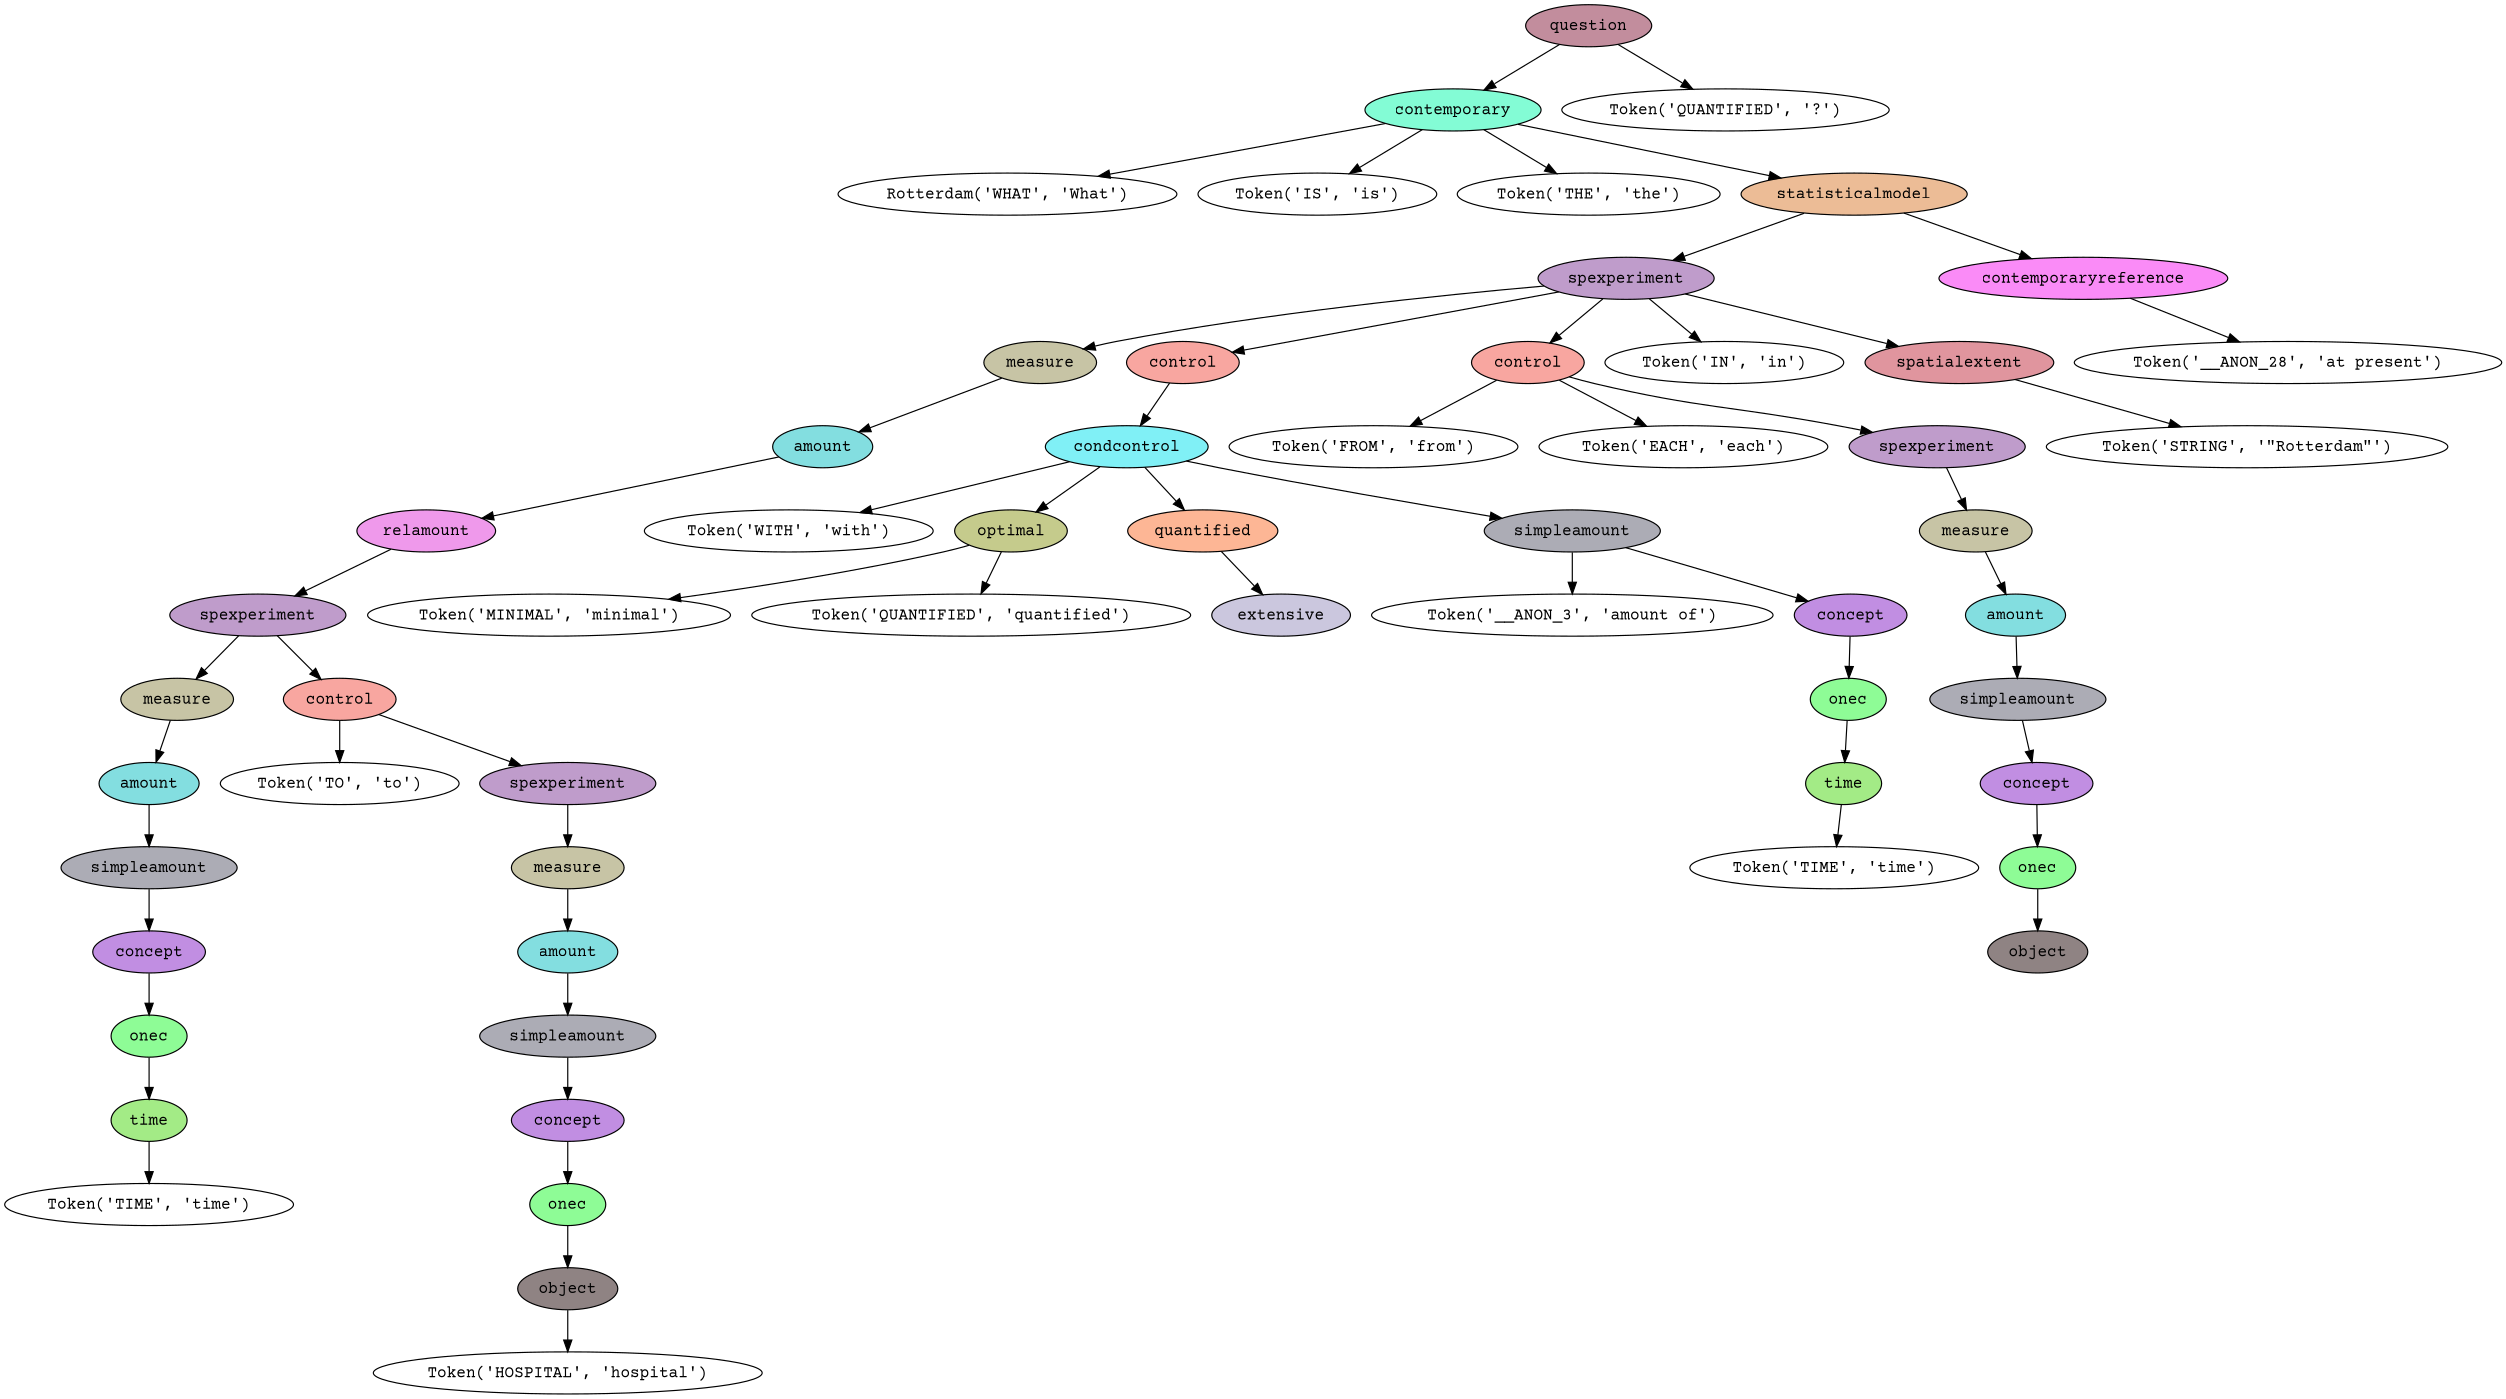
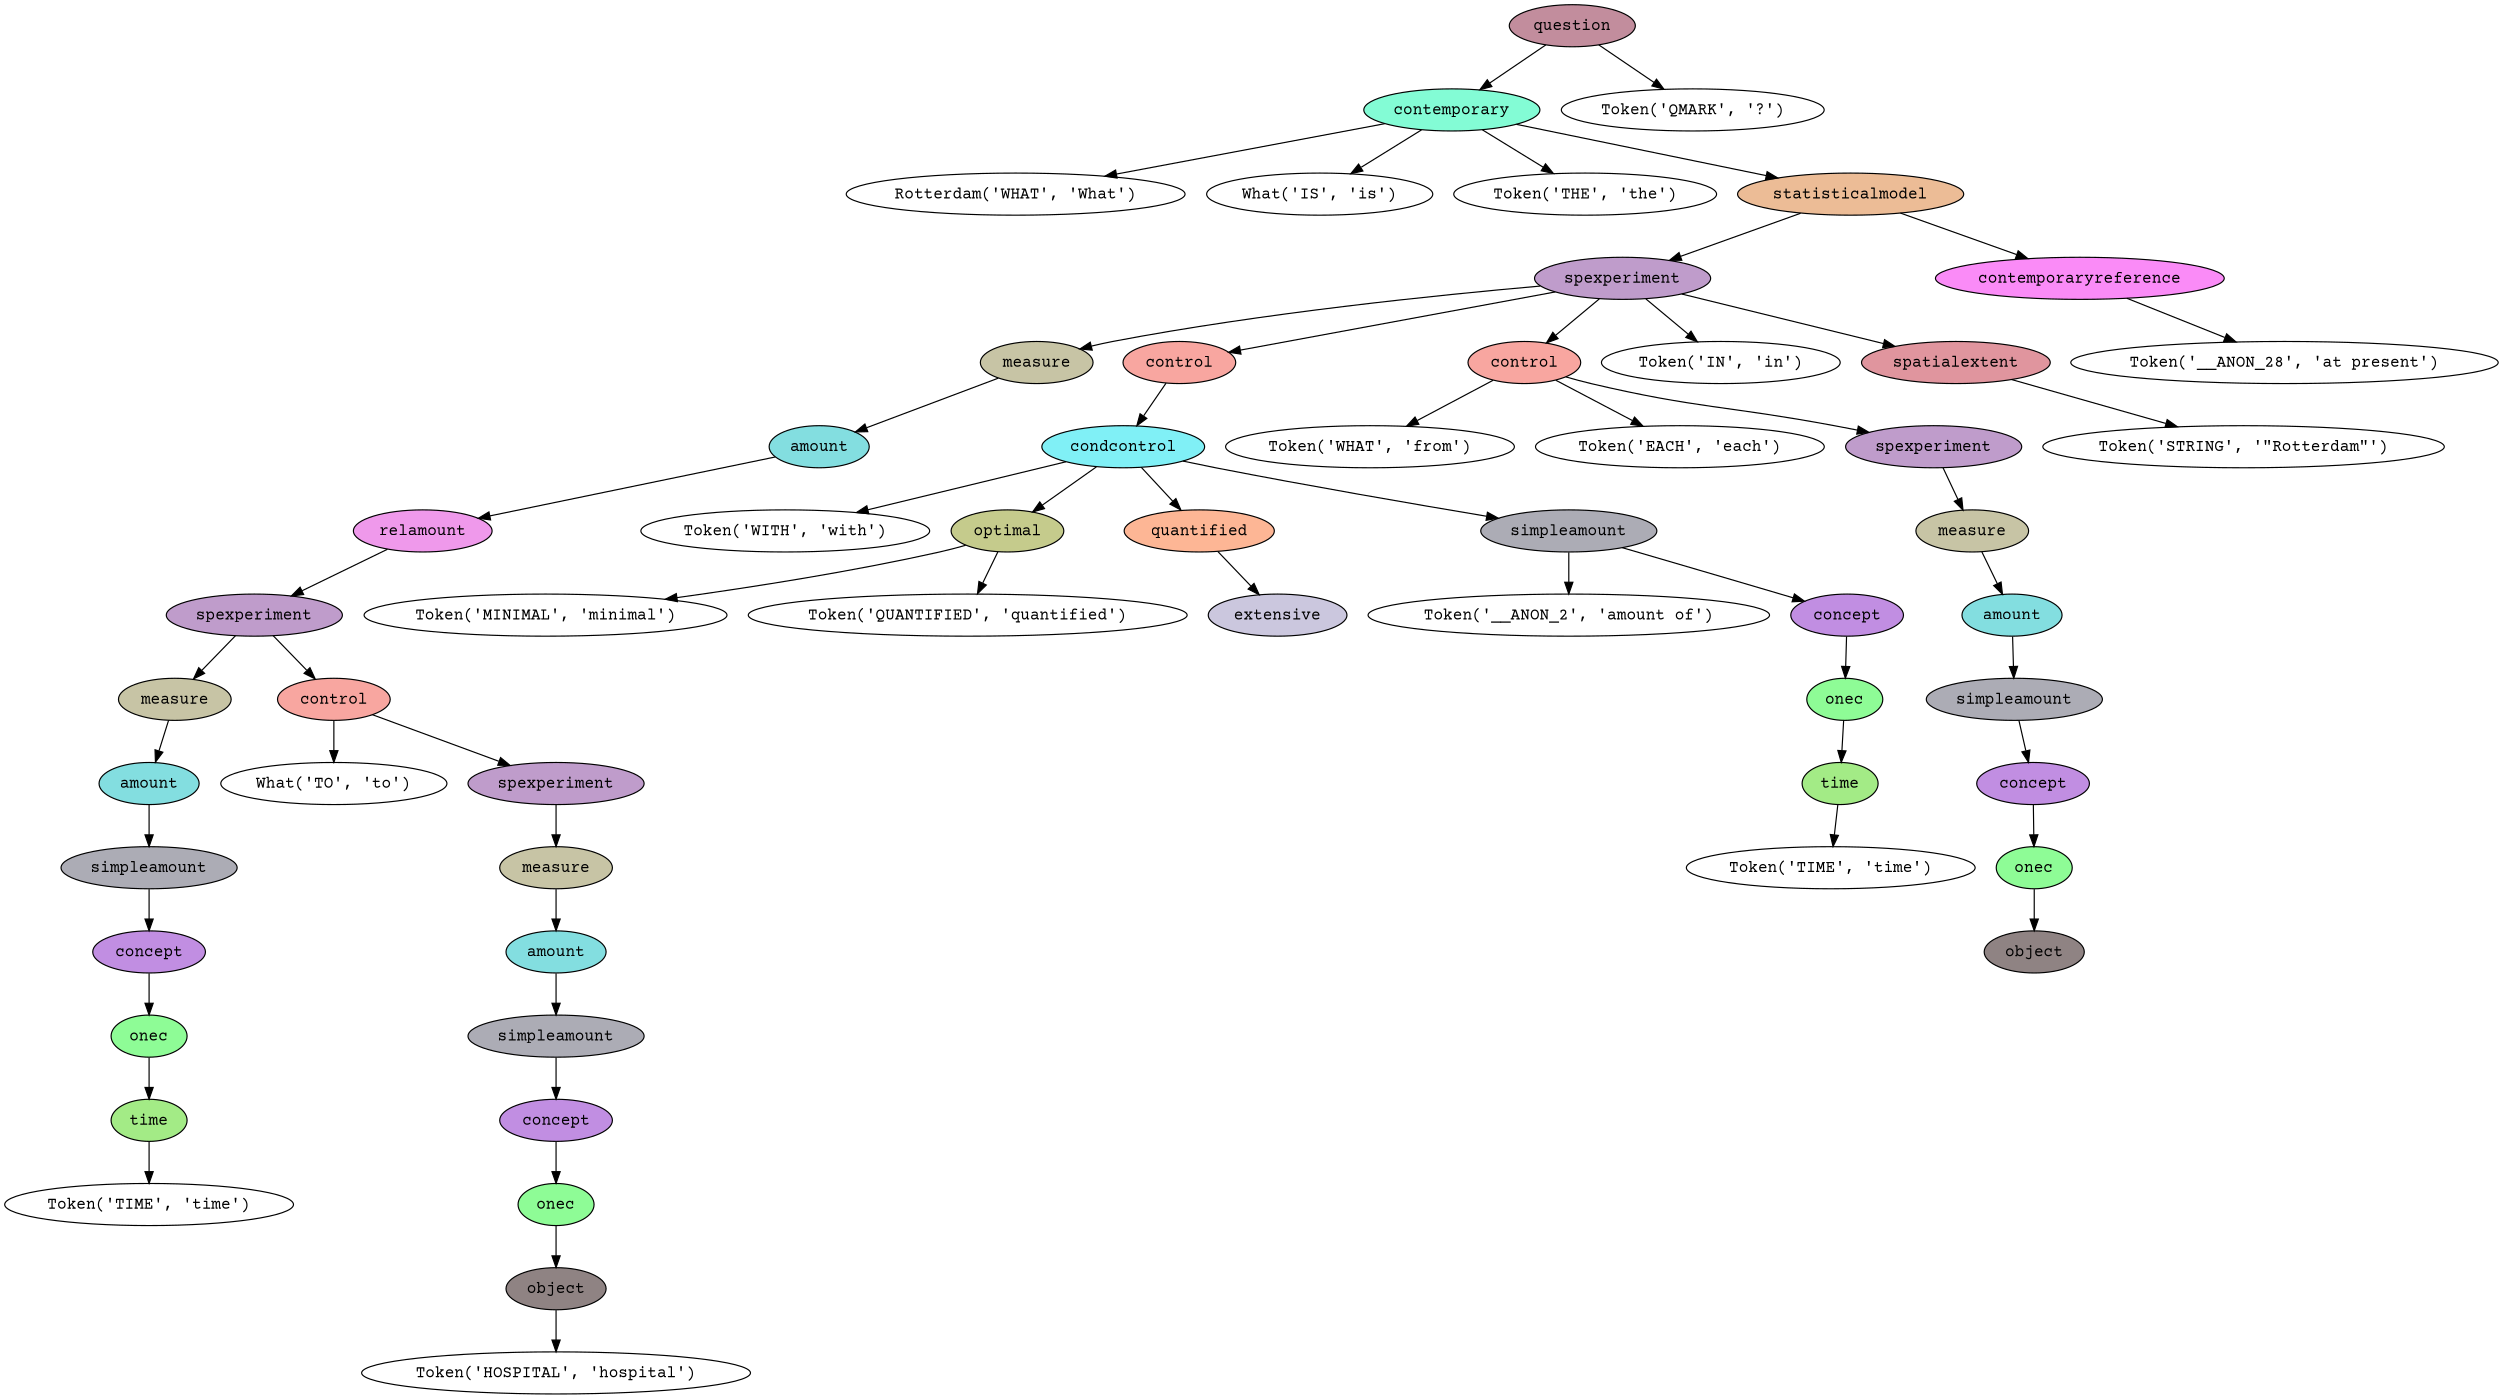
(1726, 110) -> (1693, 110)
(1317, 194) -> (1320, 194)
(1374, 447) -> (1370, 447)
(1572, 615) -> (1569, 615)
(340, 784) -> (334, 784)
